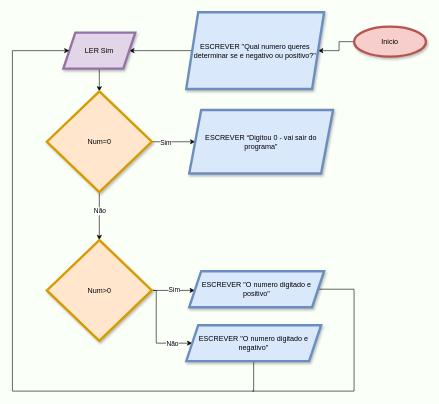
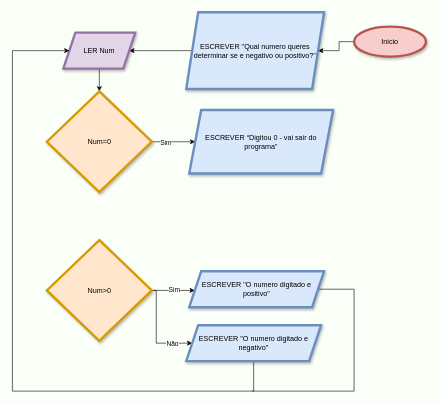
(99, 51) -> (99, 51)
(99, 210) -> none
